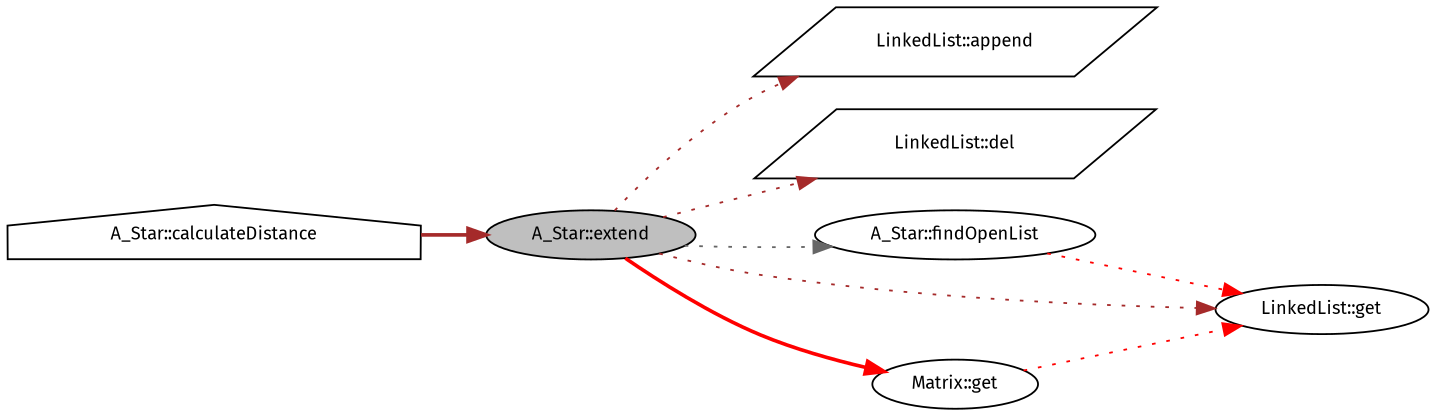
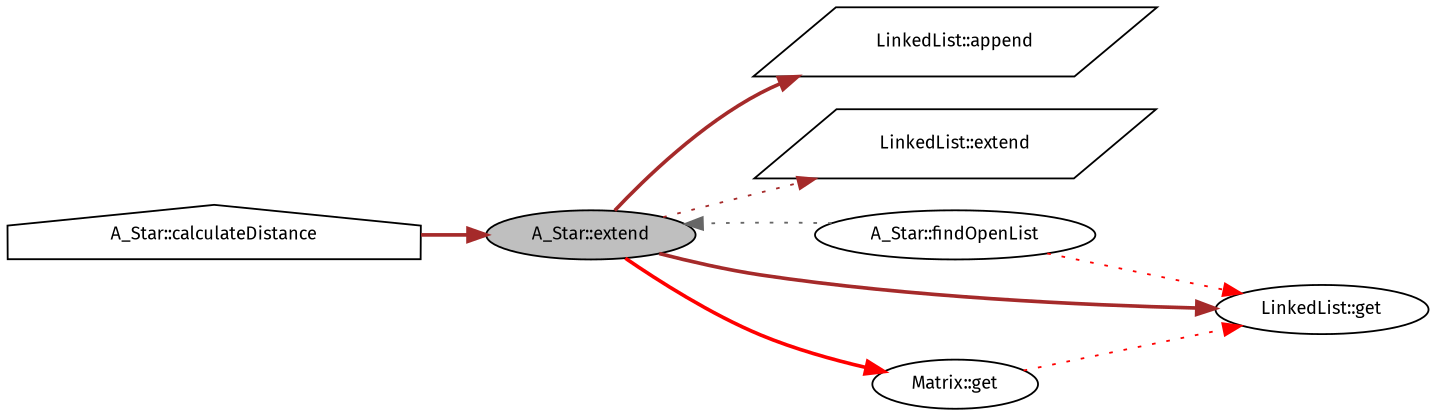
(692, 139) -> (692, 139)
(955, 144) -> (955, 144)
(749, 247) -> (767, 223)
(926, 294) -> (926, 294)
